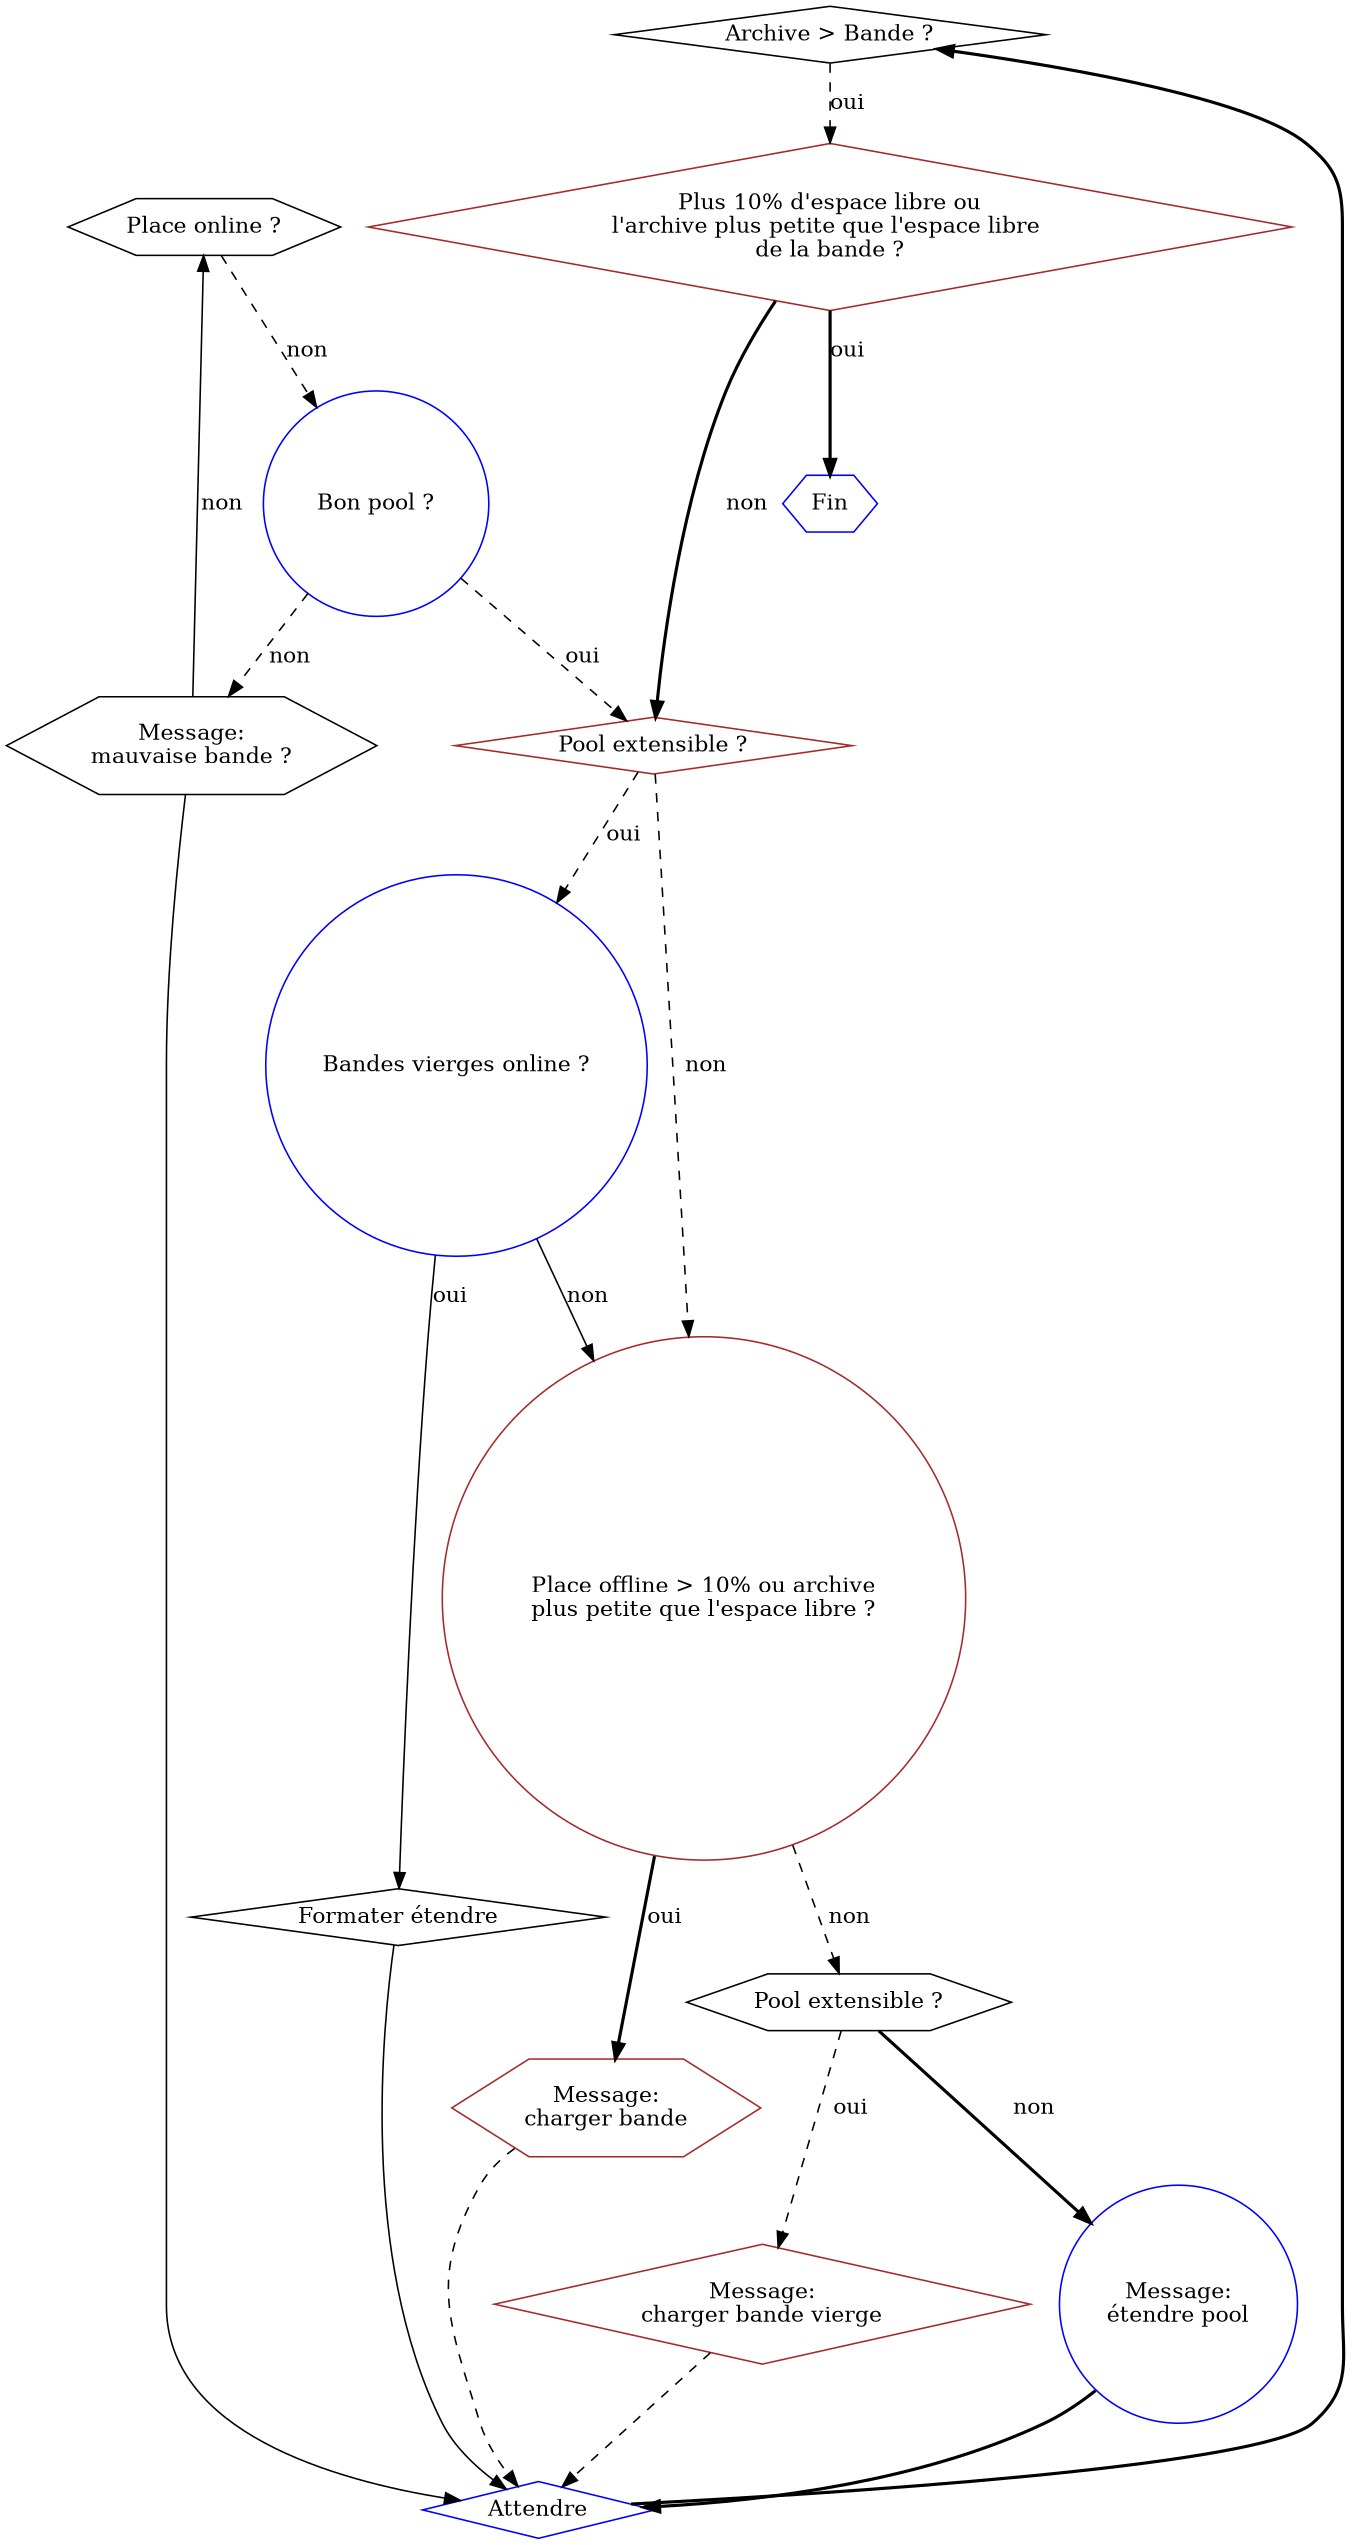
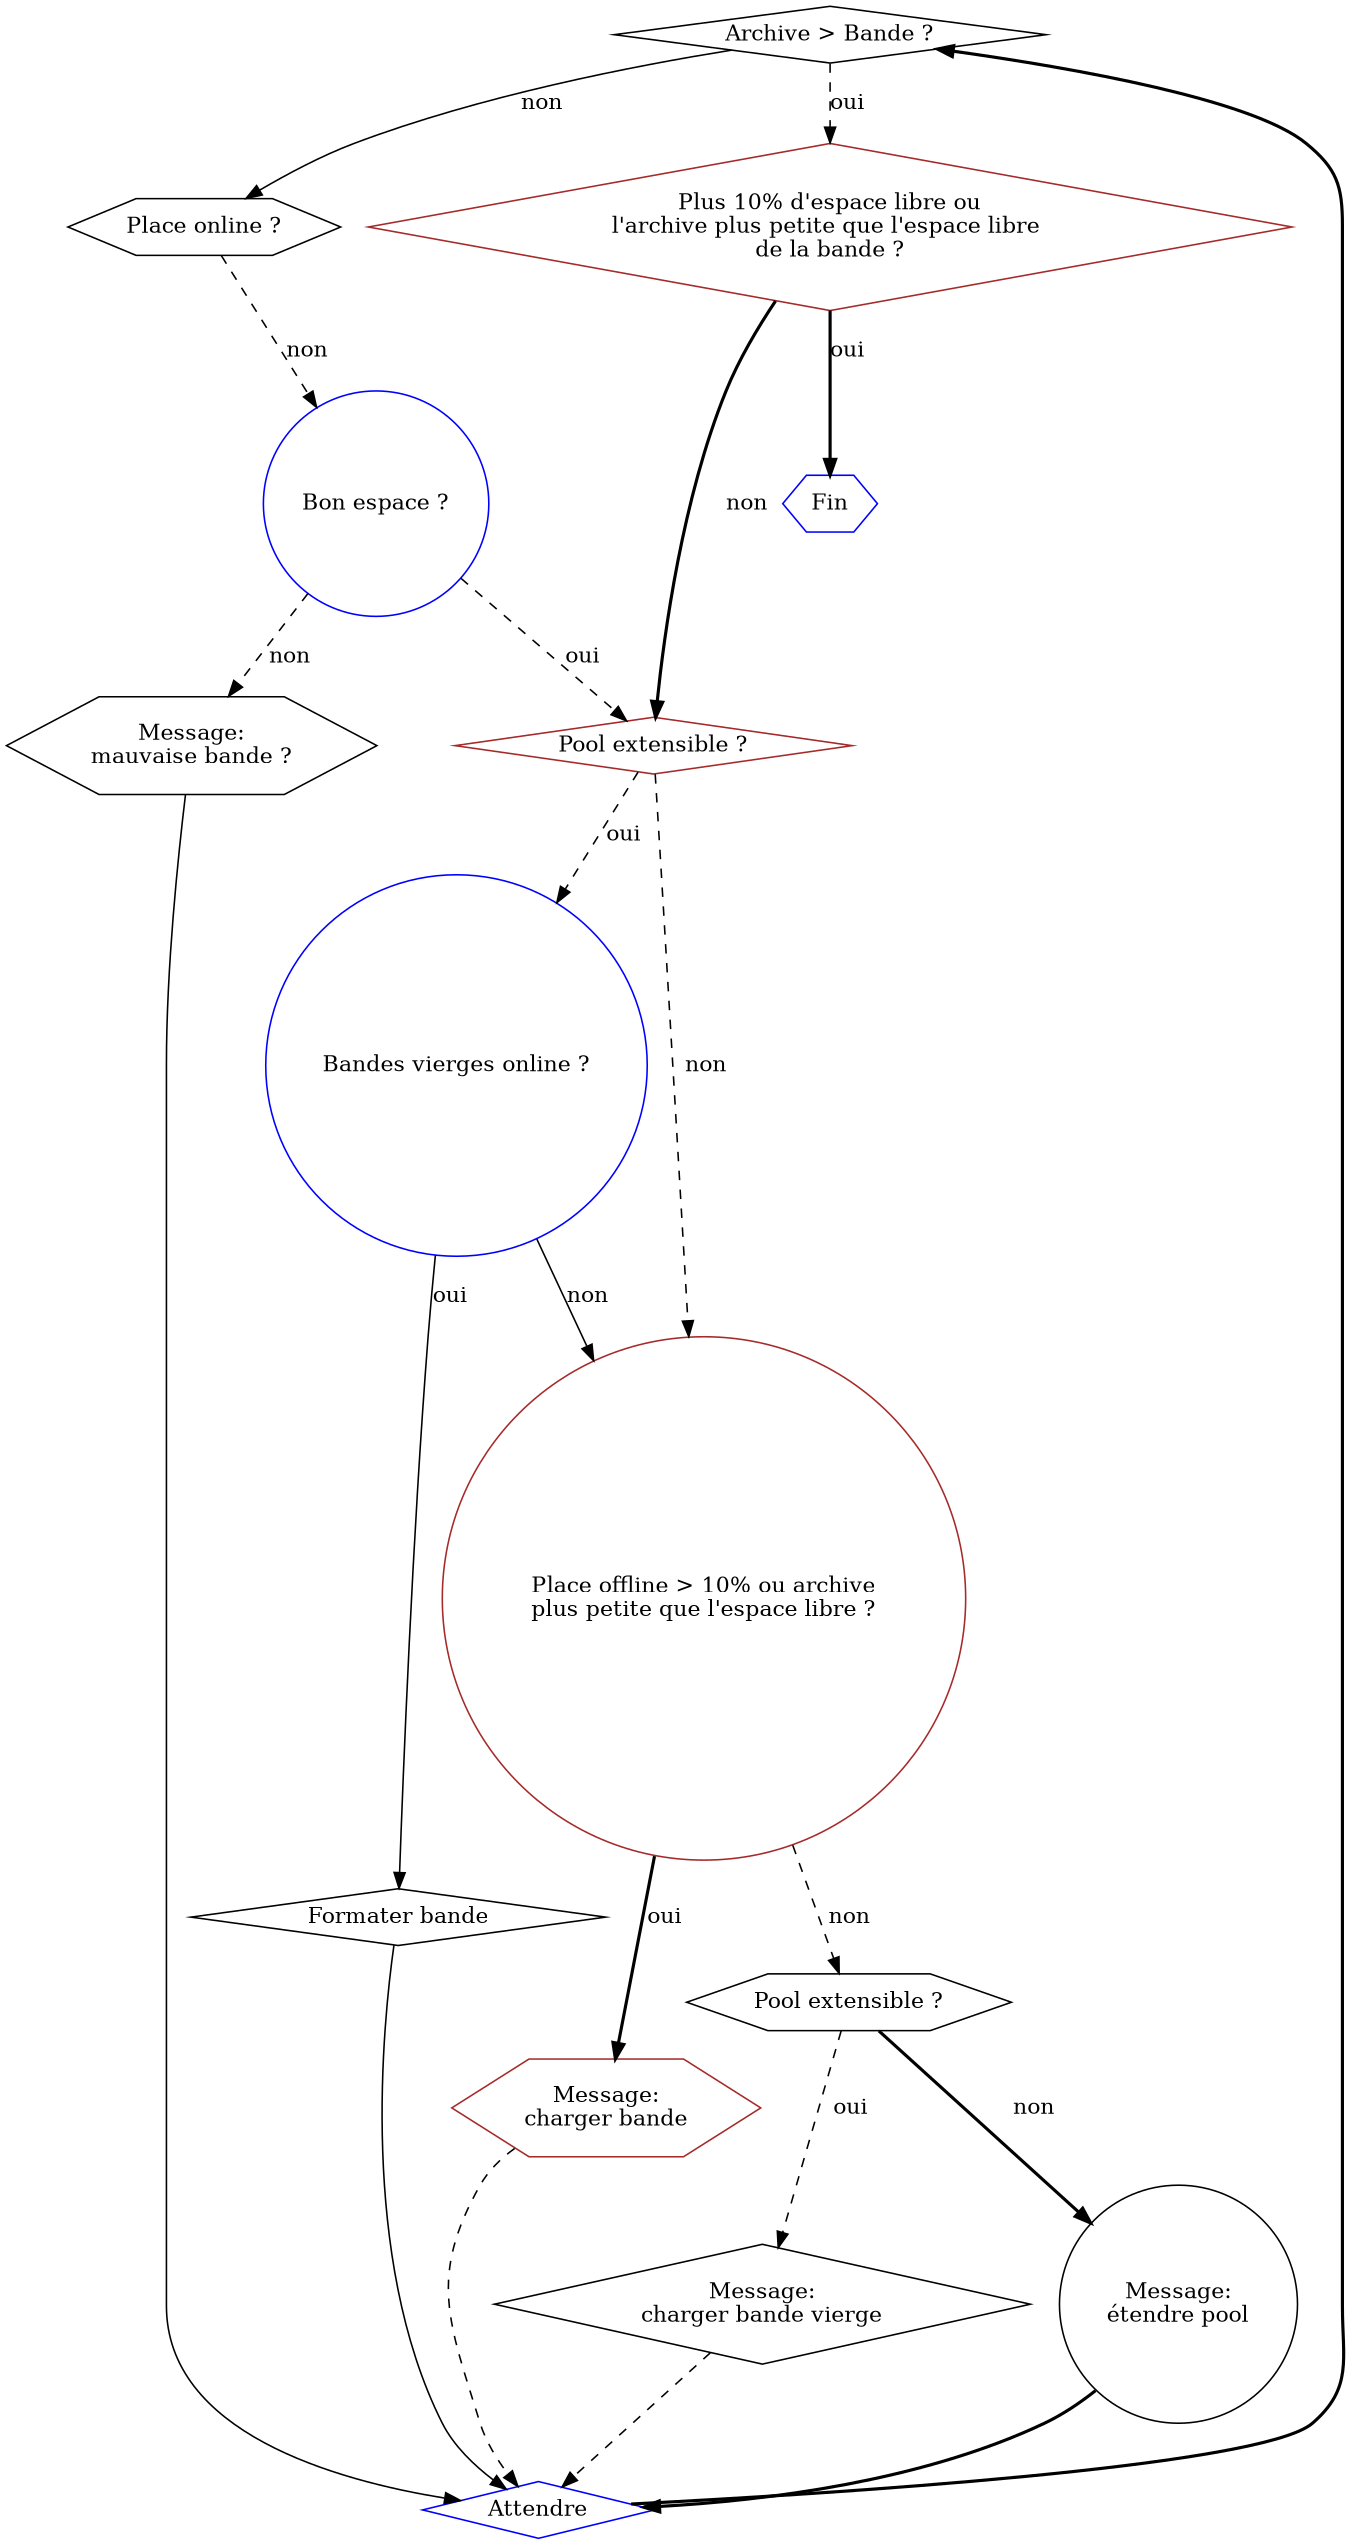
(198, 484) -> (489, 101)
(376, 504) -> (376, 504)
(398, 1917) -> (398, 1917)
(762, 2304) -> (762, 2304)
(1178, 2304) -> (1178, 2304)
